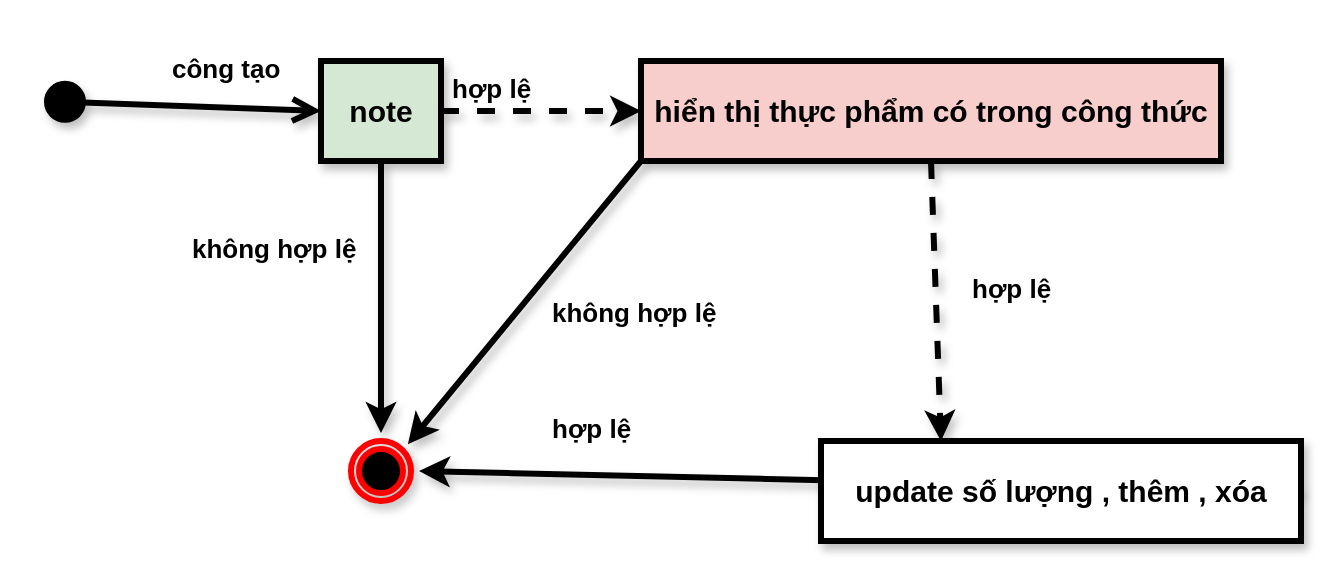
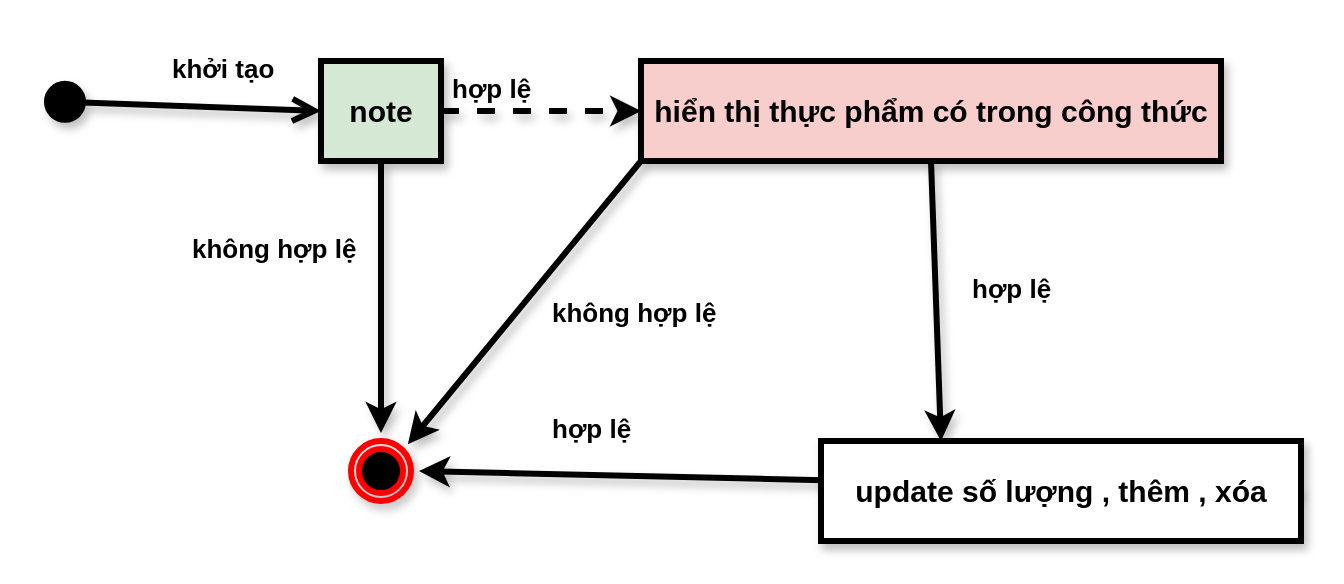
(227, 69) -> (223, 69)
(932, 187) -> (932, 187)
